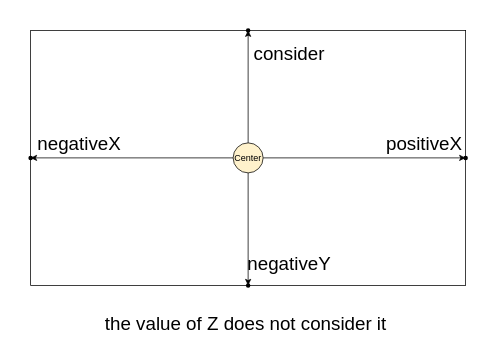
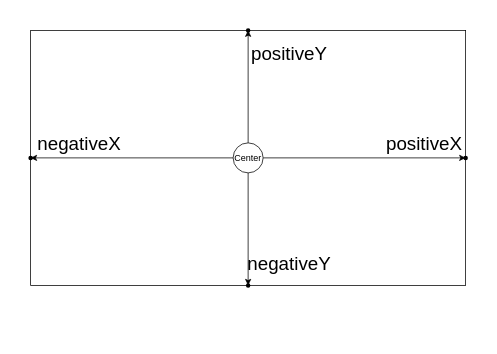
(289, 53) -> (289, 53)
(248, 158) -> (248, 158)
(248, 323) -> none
